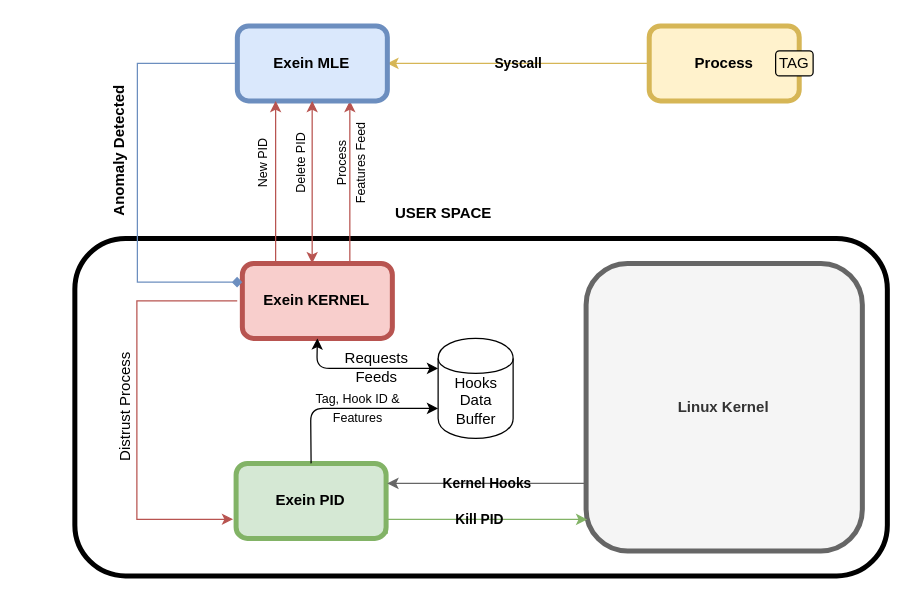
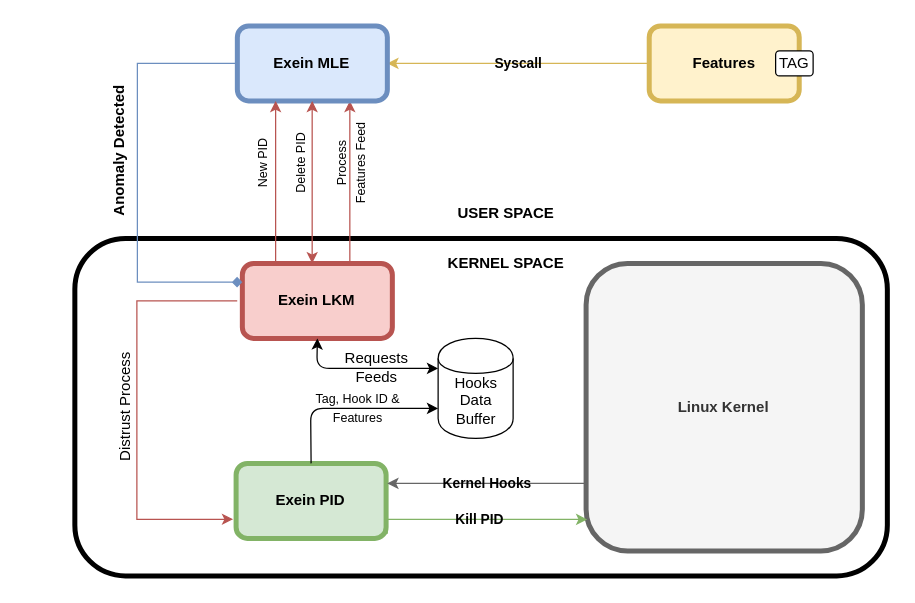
(724, 63) -> (724, 63)
(794, 63) -> (794, 63)
(443, 213) -> (506, 213)
none -> (506, 263)
(317, 301) -> (317, 301)
